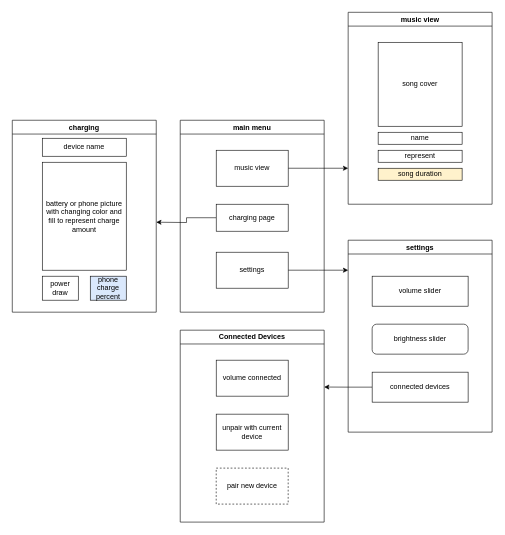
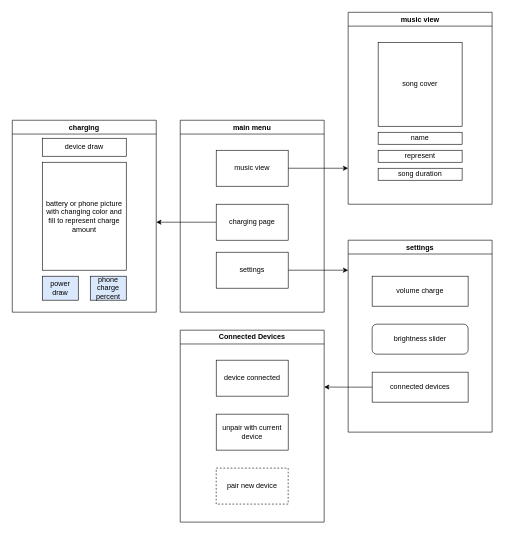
(84, 147) -> (84, 147)
(420, 174) -> (420, 174)
(252, 218) -> (252, 222)
(60, 288) -> (60, 288)
(420, 291) -> (420, 291)
(252, 378) -> (252, 378)
